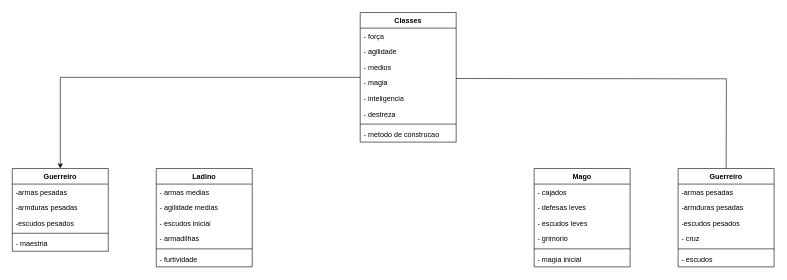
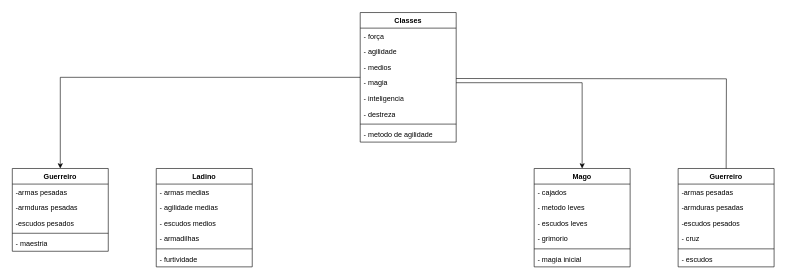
none -> (581, 83)
(405, 135) -> (401, 135)
(565, 208) -> (563, 208)
(189, 224) -> (189, 224)
